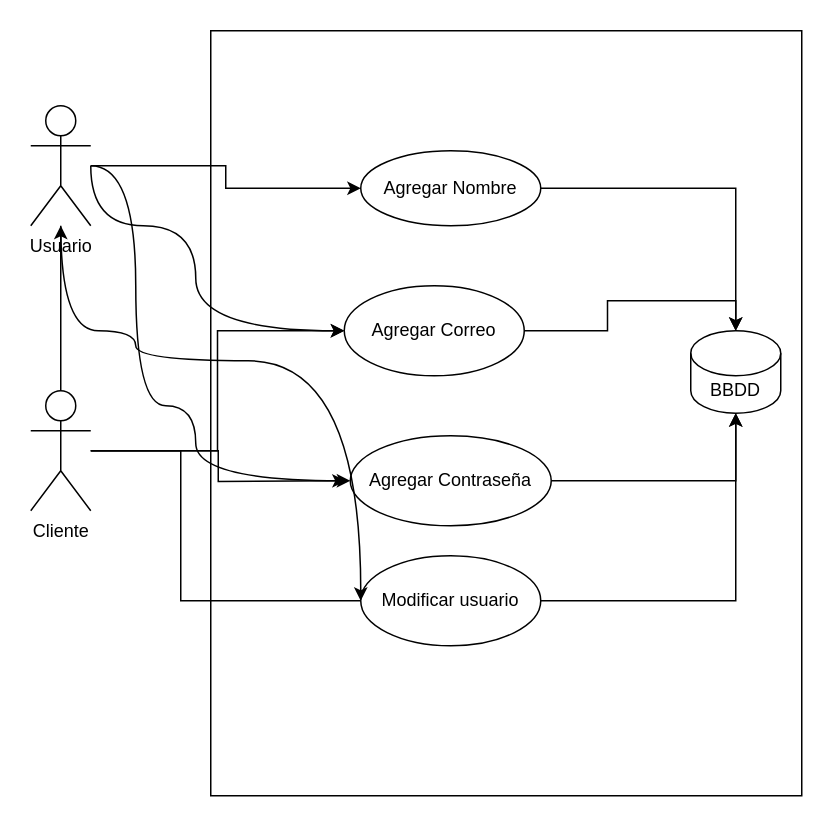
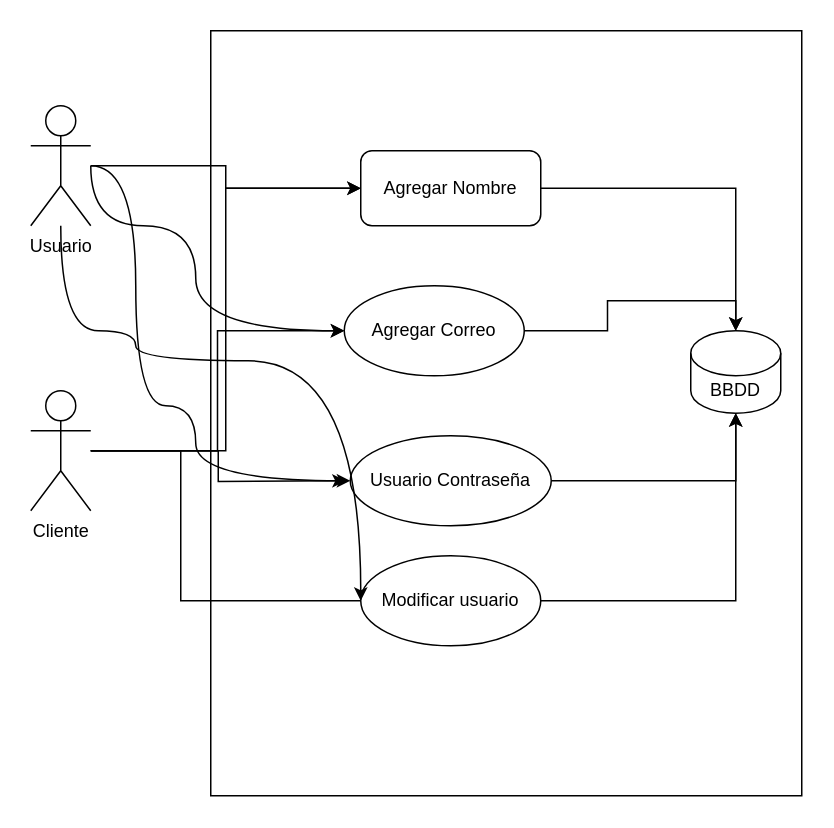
(451, 188) -> (451, 188)
(61, 330) -> (226, 324)
(451, 481) -> (451, 481)
